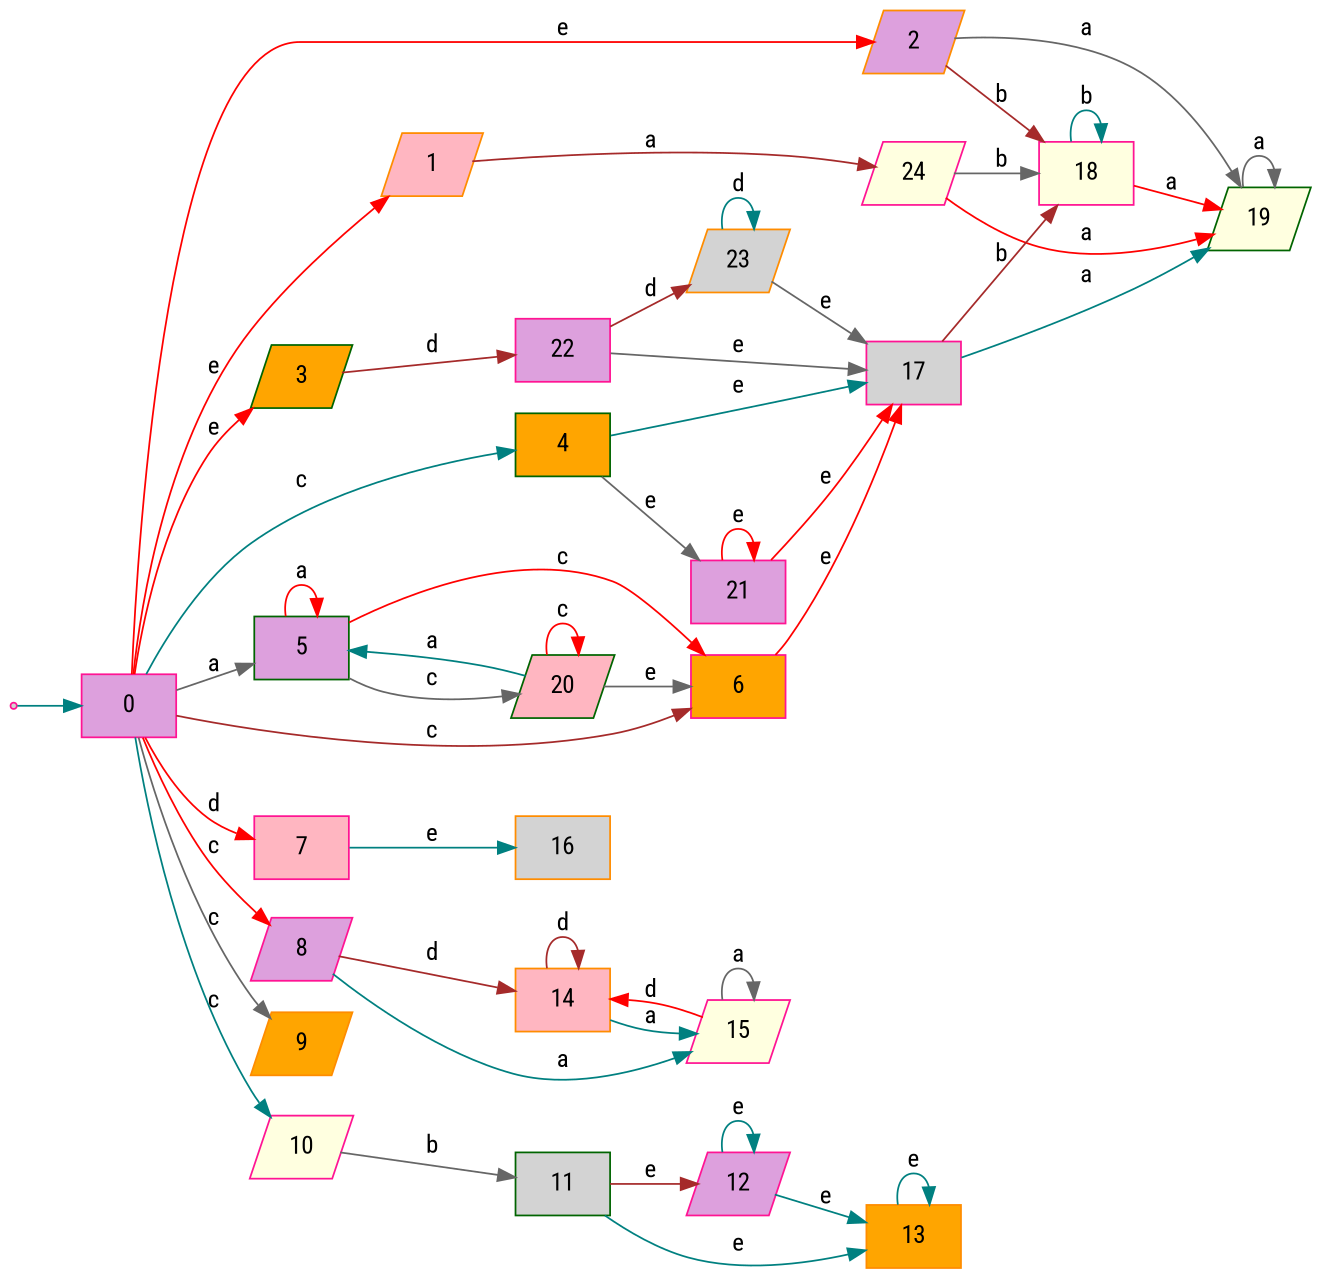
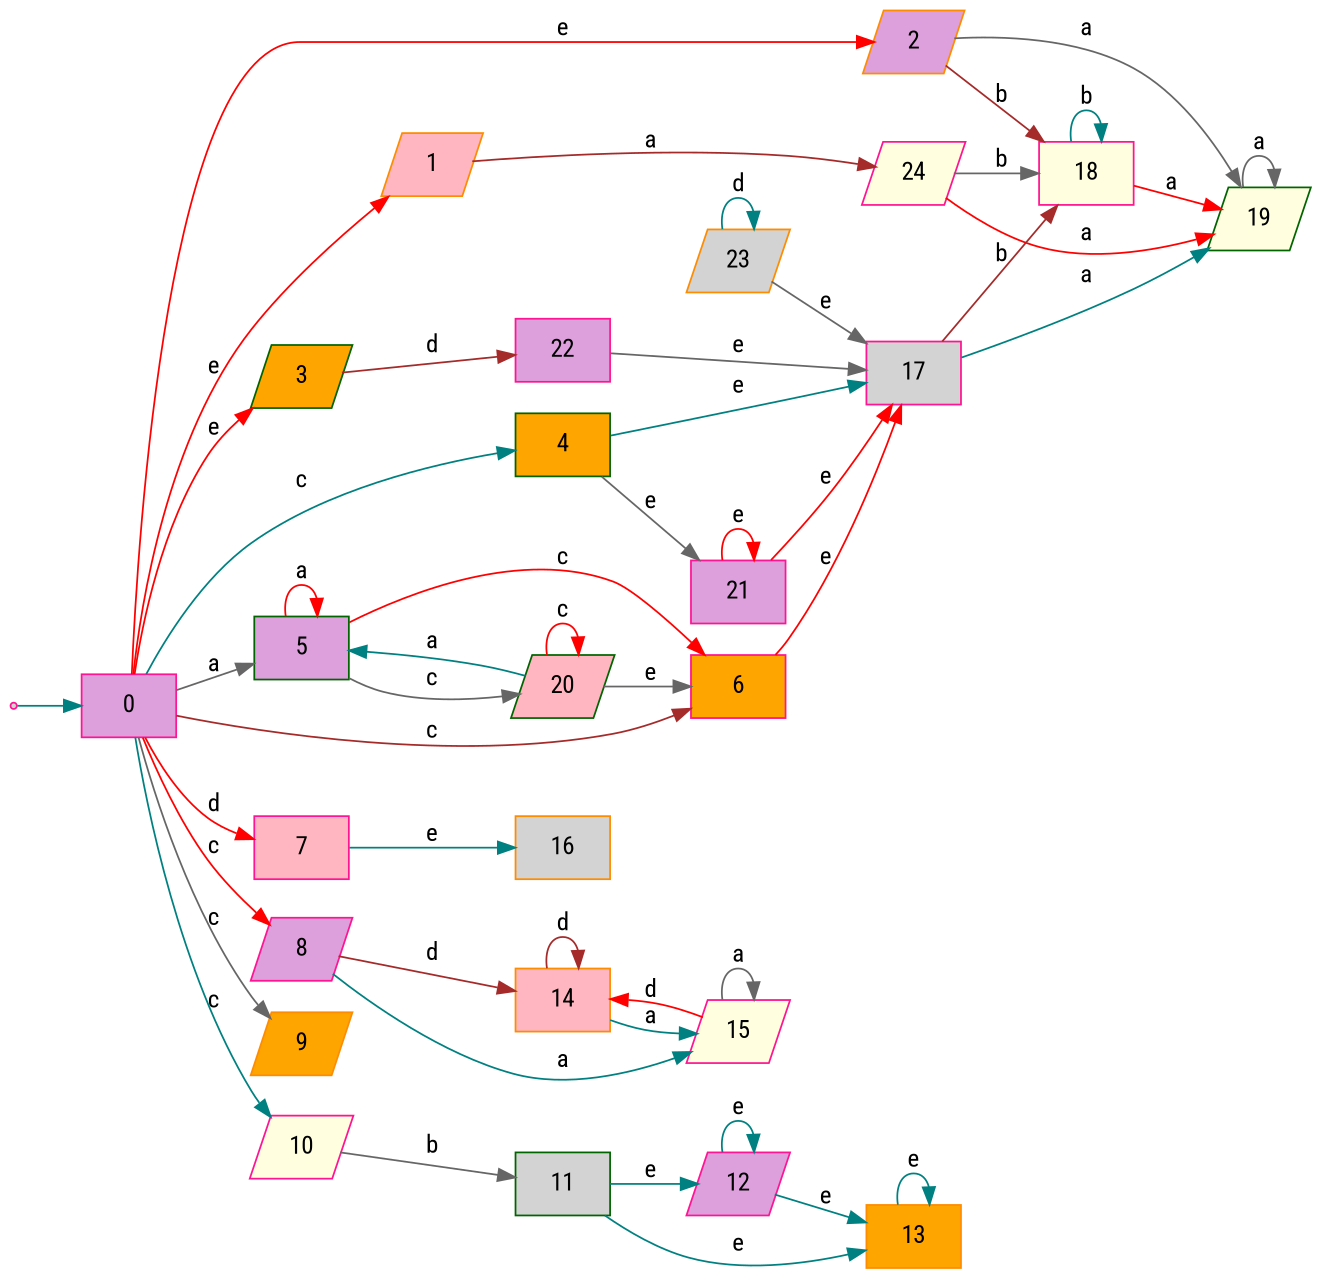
(642, 310) -> none
(645, 1184) -> (645, 1184)
